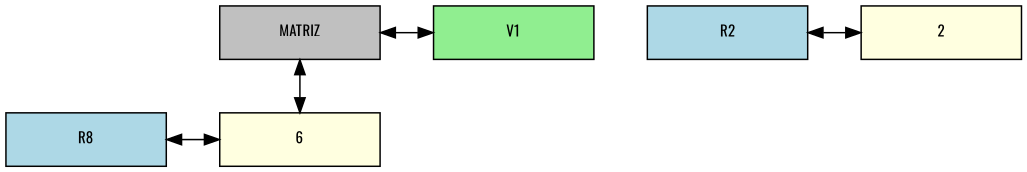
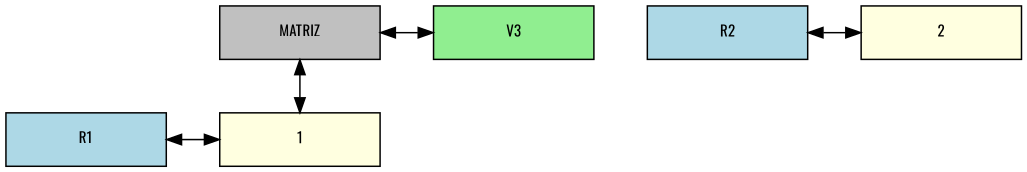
(514, 33) -> (514, 33)
(86, 140) -> (86, 140)
(300, 140) -> (300, 140)
